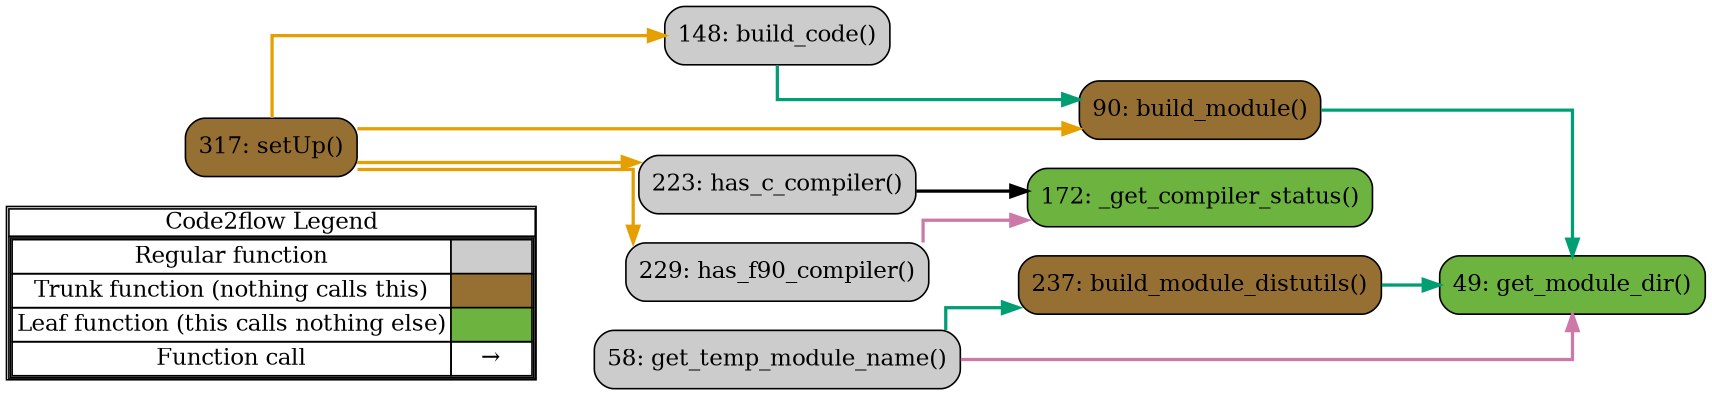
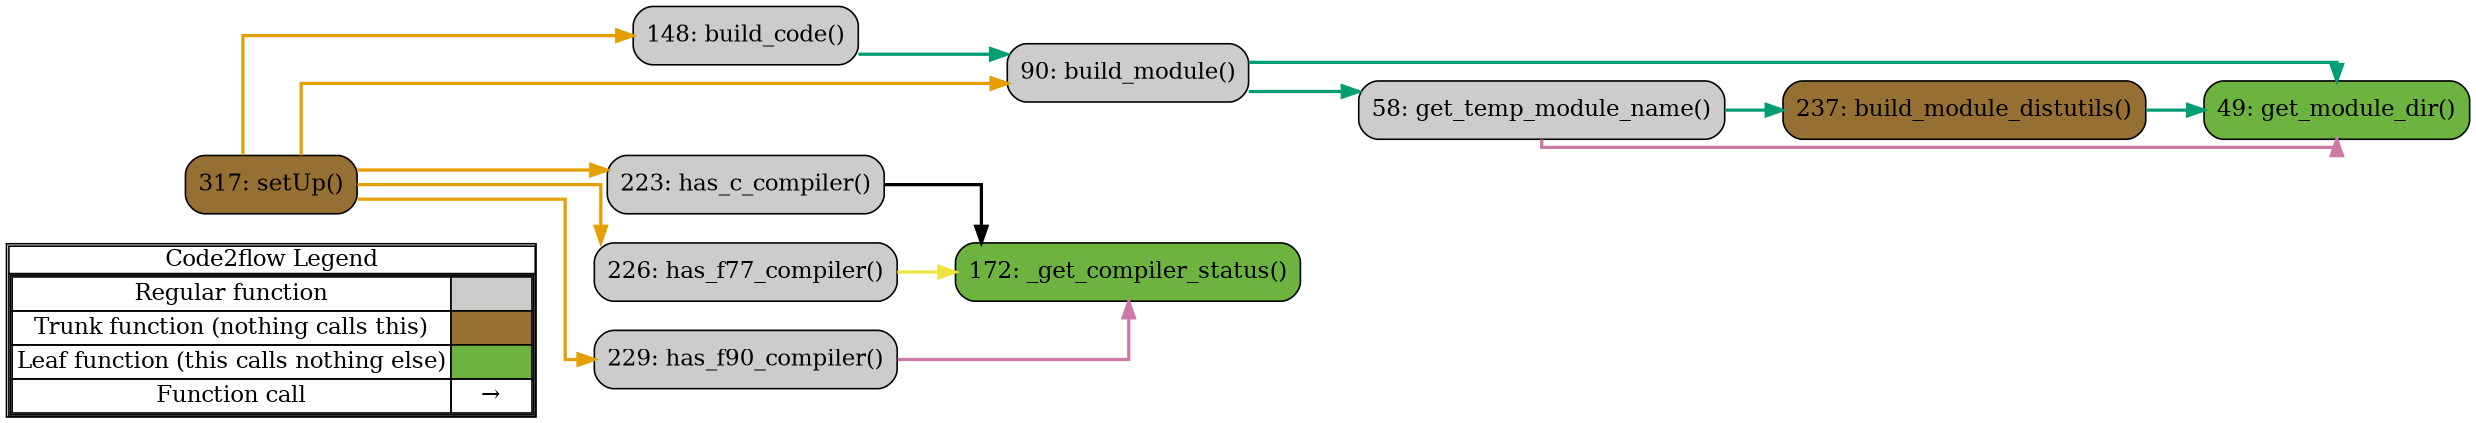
none -> (1295, 91)
(1200, 110) -> (1128, 73)
none -> (746, 272)
